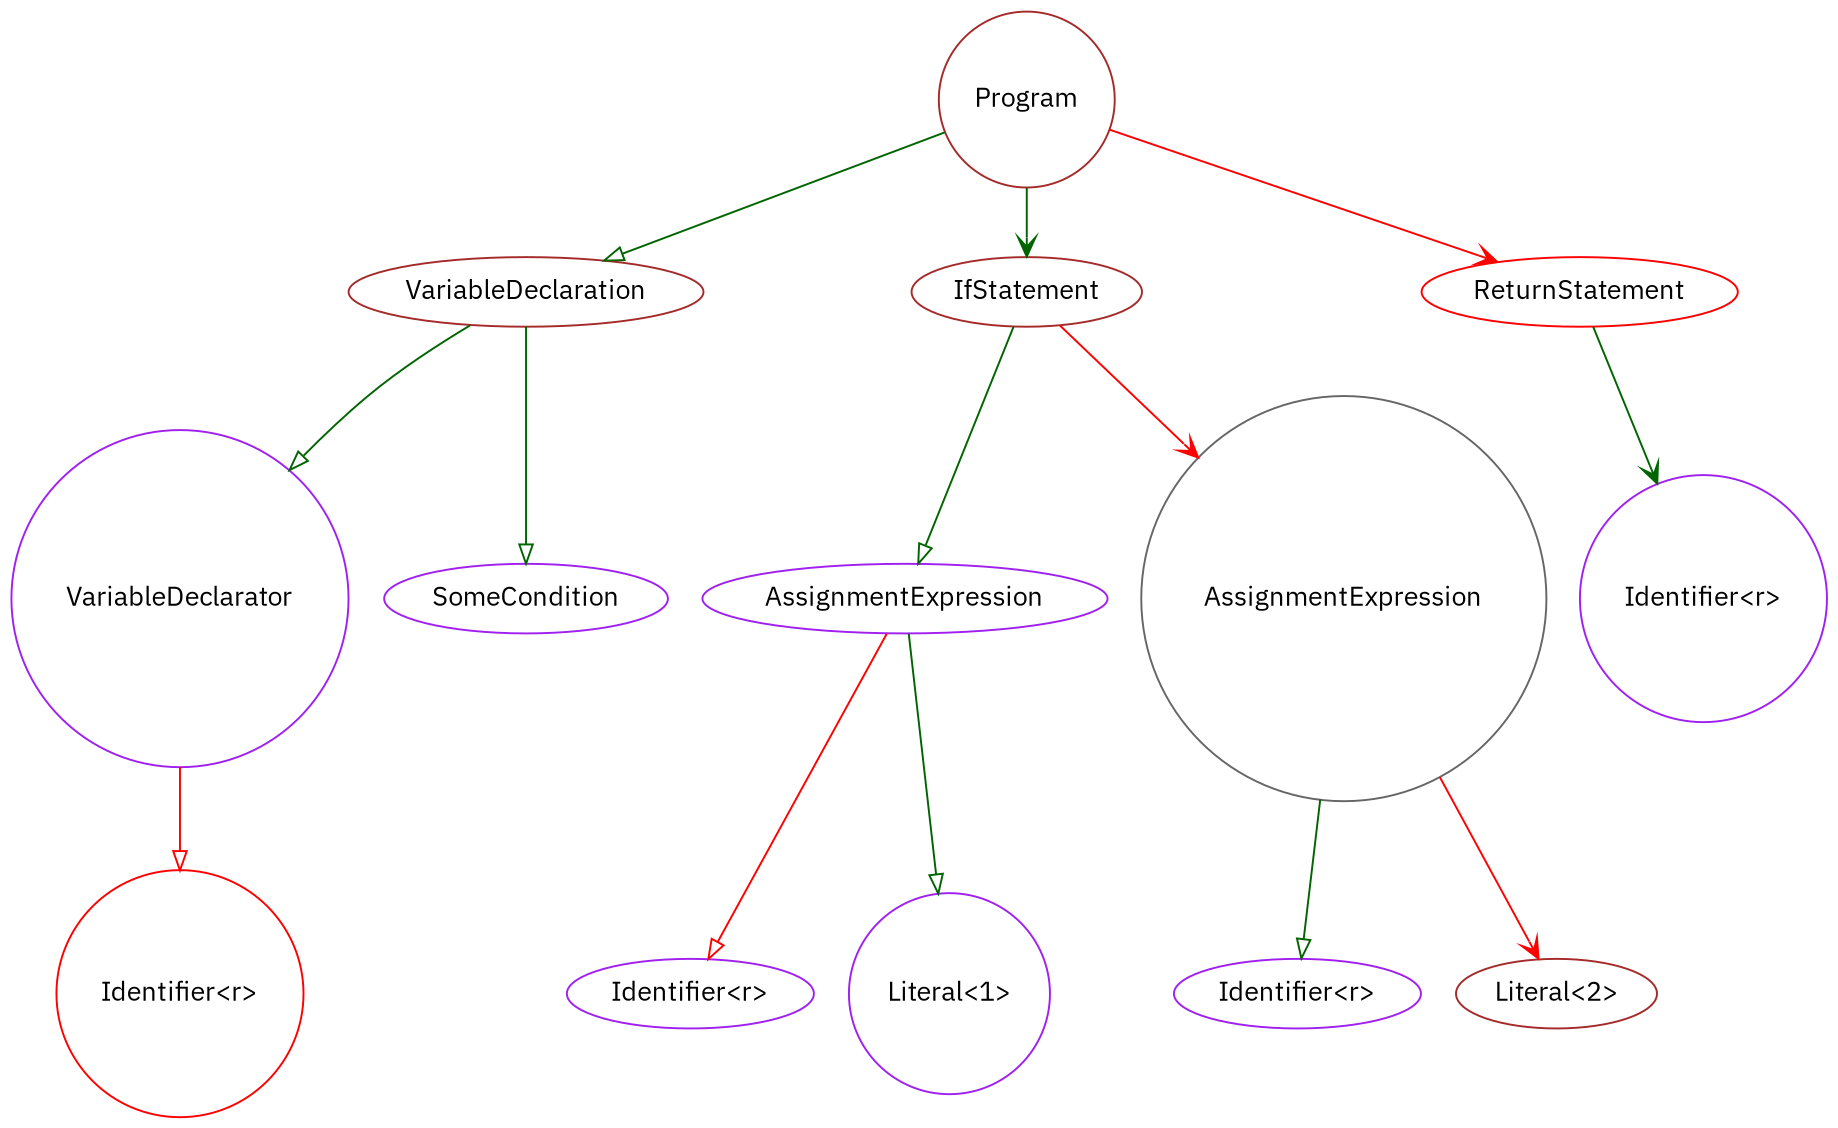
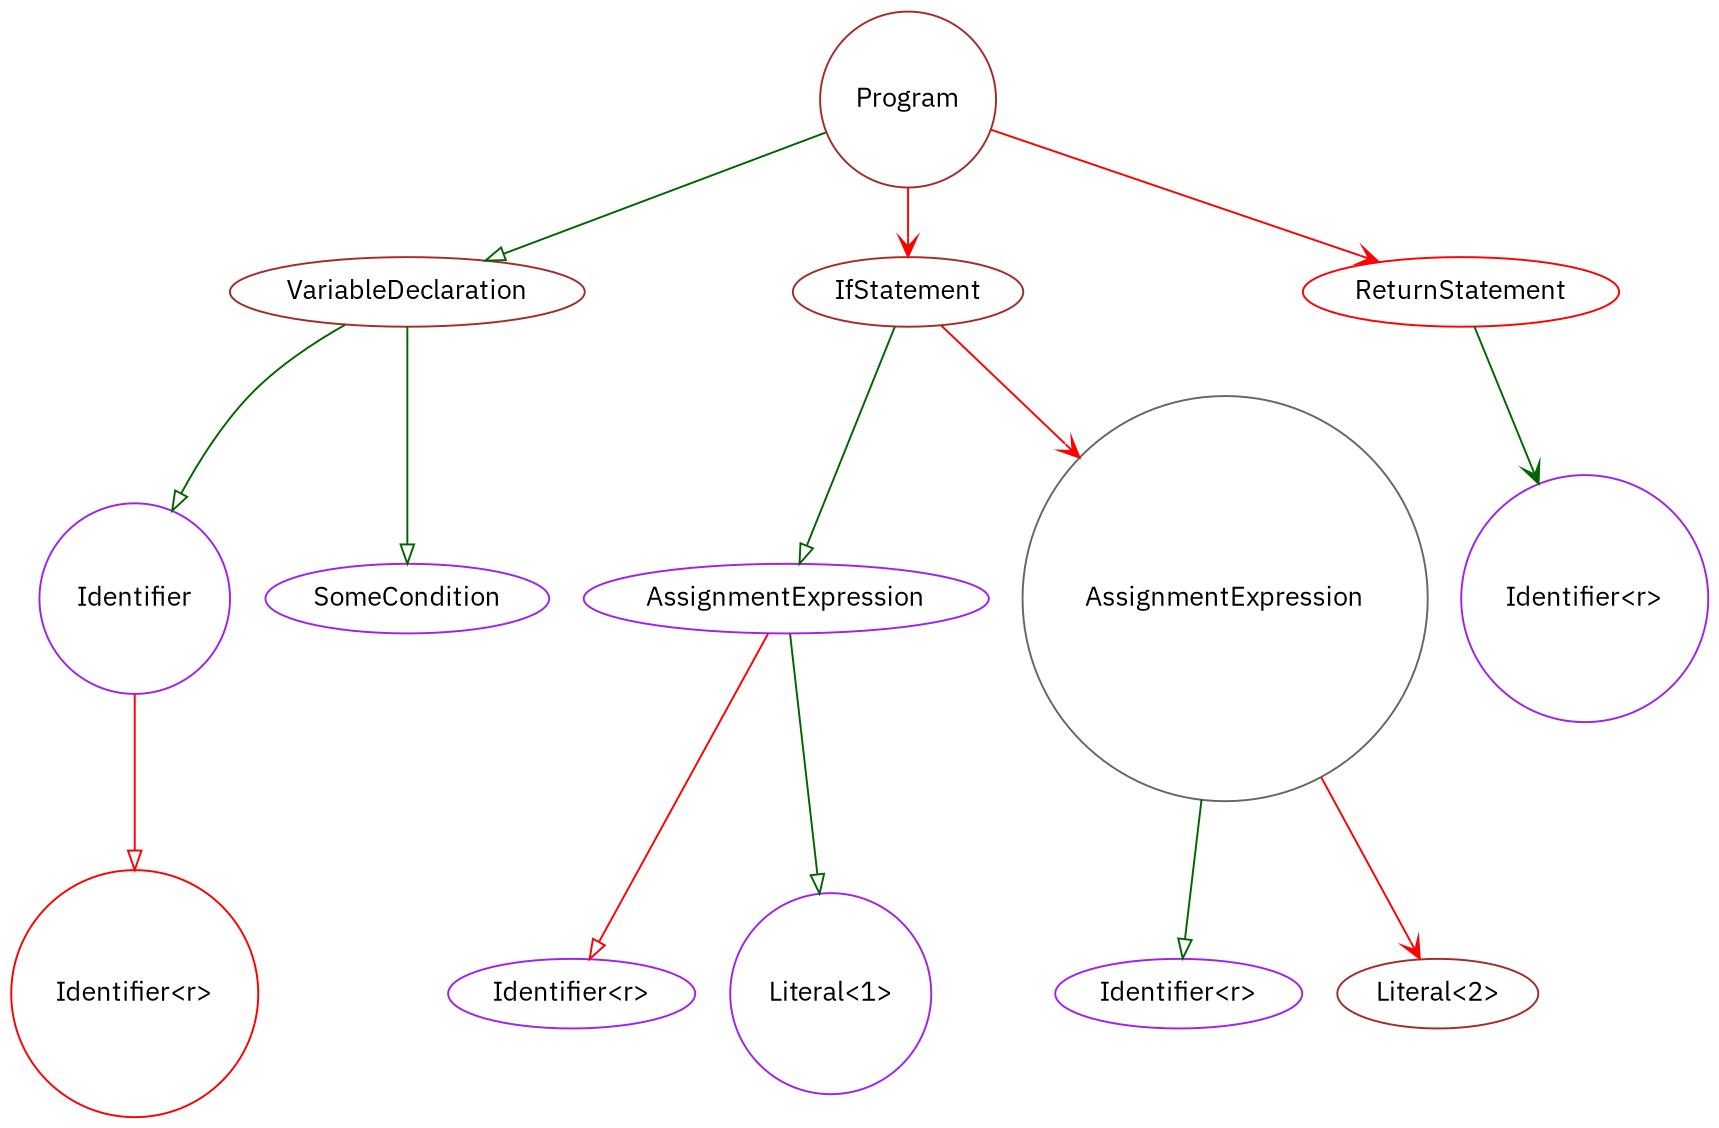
(1027, 213) -> (908, 213)
(180, 599) -> (135, 599)
